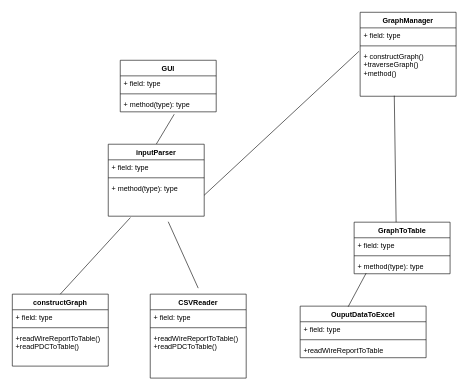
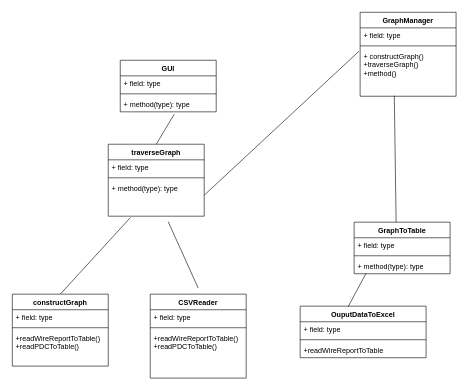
(156, 152) -> (156, 152)
